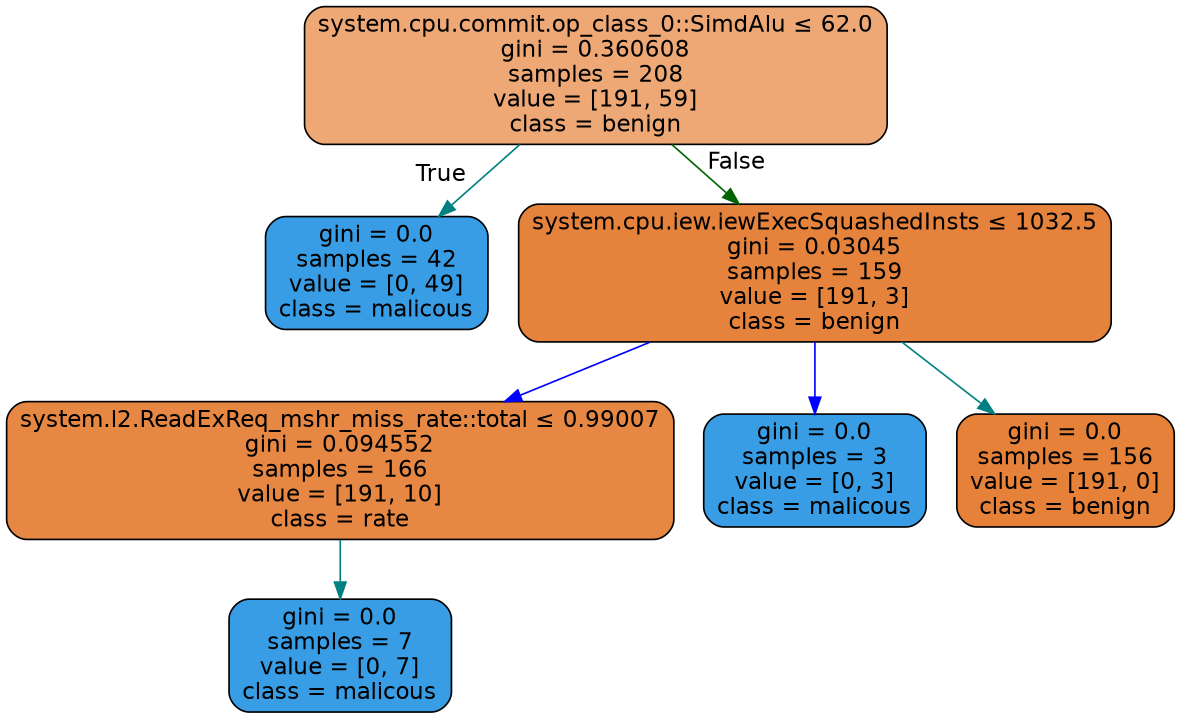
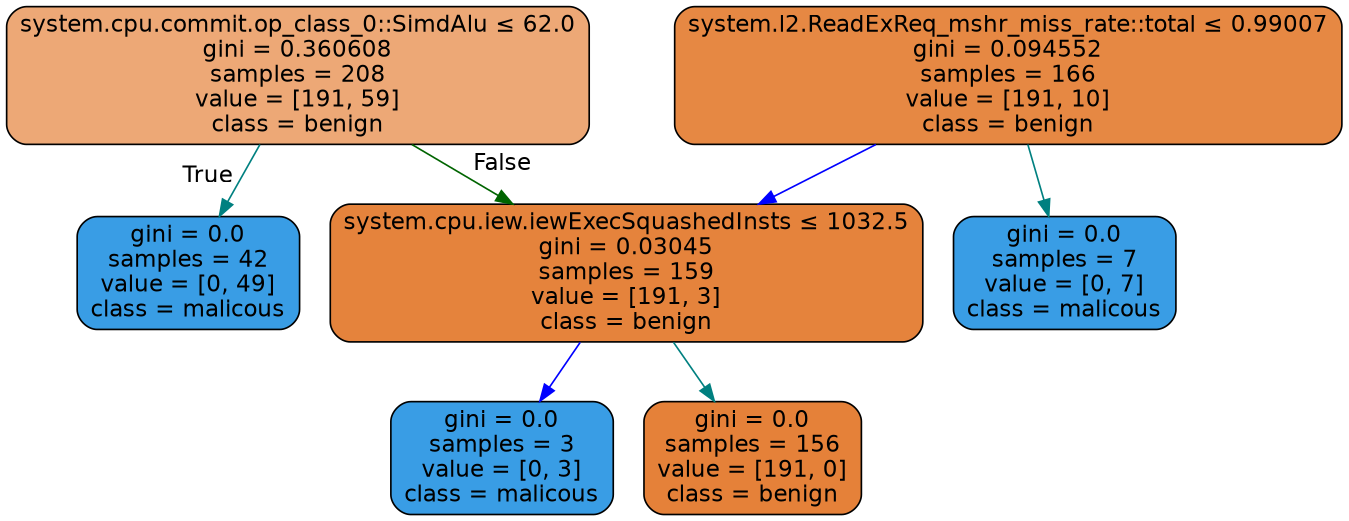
(585, 369) -> (825, 171)
(340, 519) -> (1008, 124)
